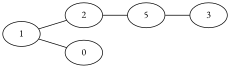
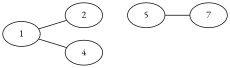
(115, 15) -> none
(209, 15) -> (209, 15)
(84, 53) -> (84, 53)
